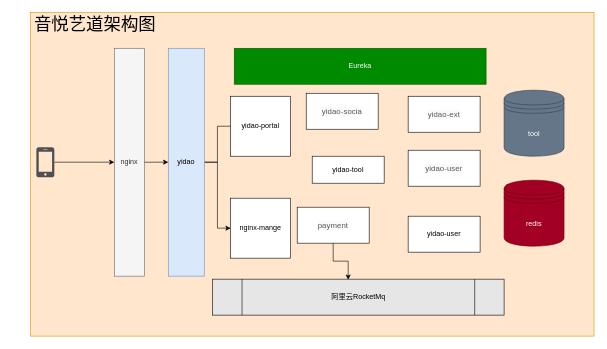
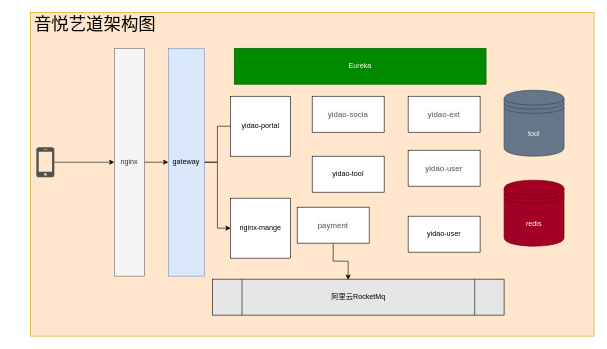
(342, 111) -> (348, 114)
(186, 162) -> (186, 162)
(348, 170) -> (348, 174)
